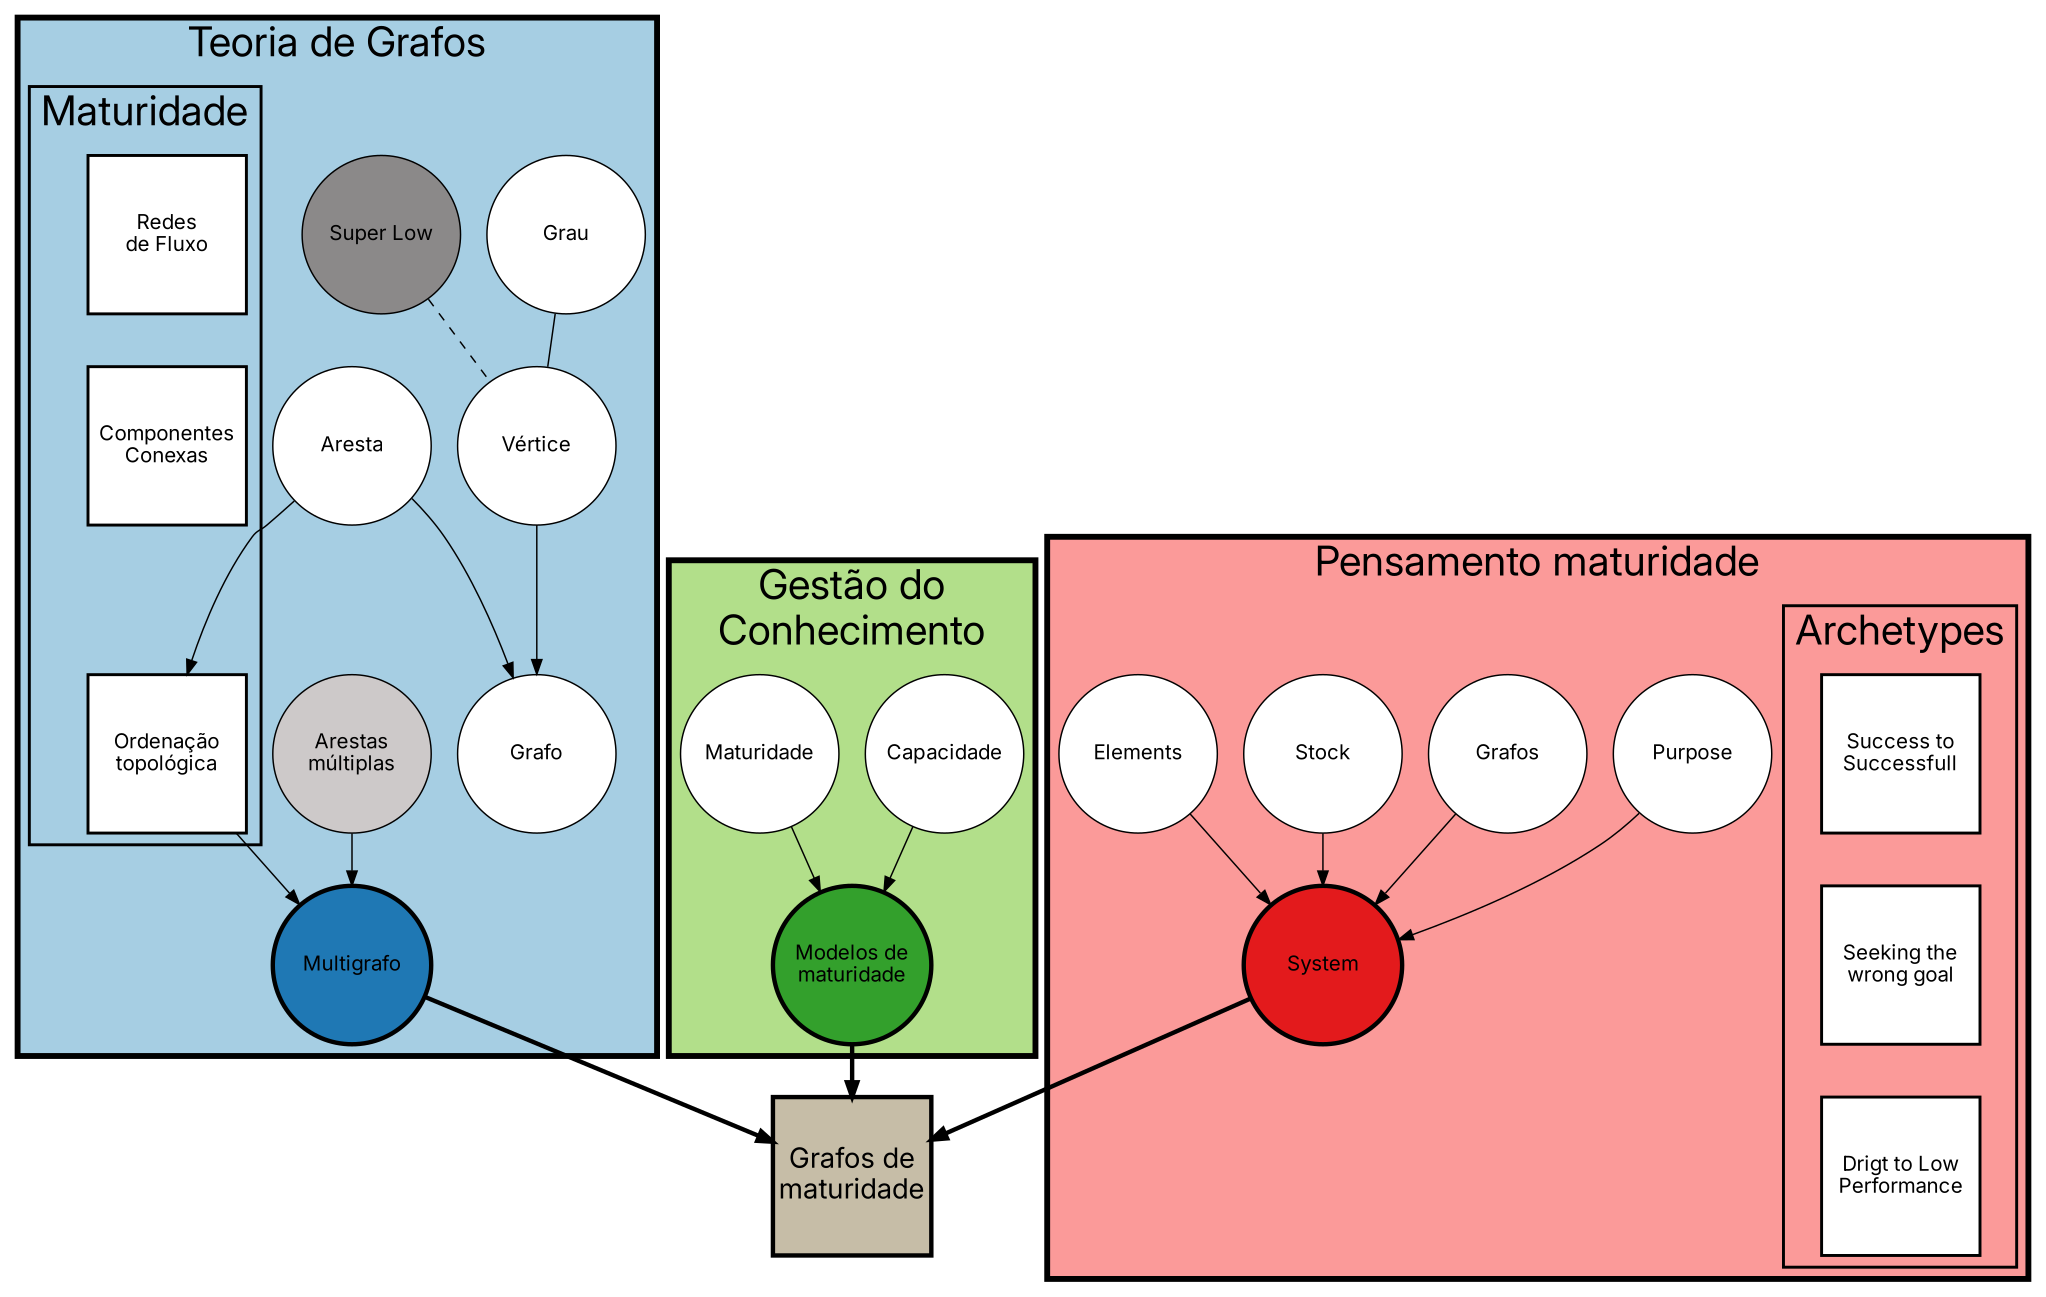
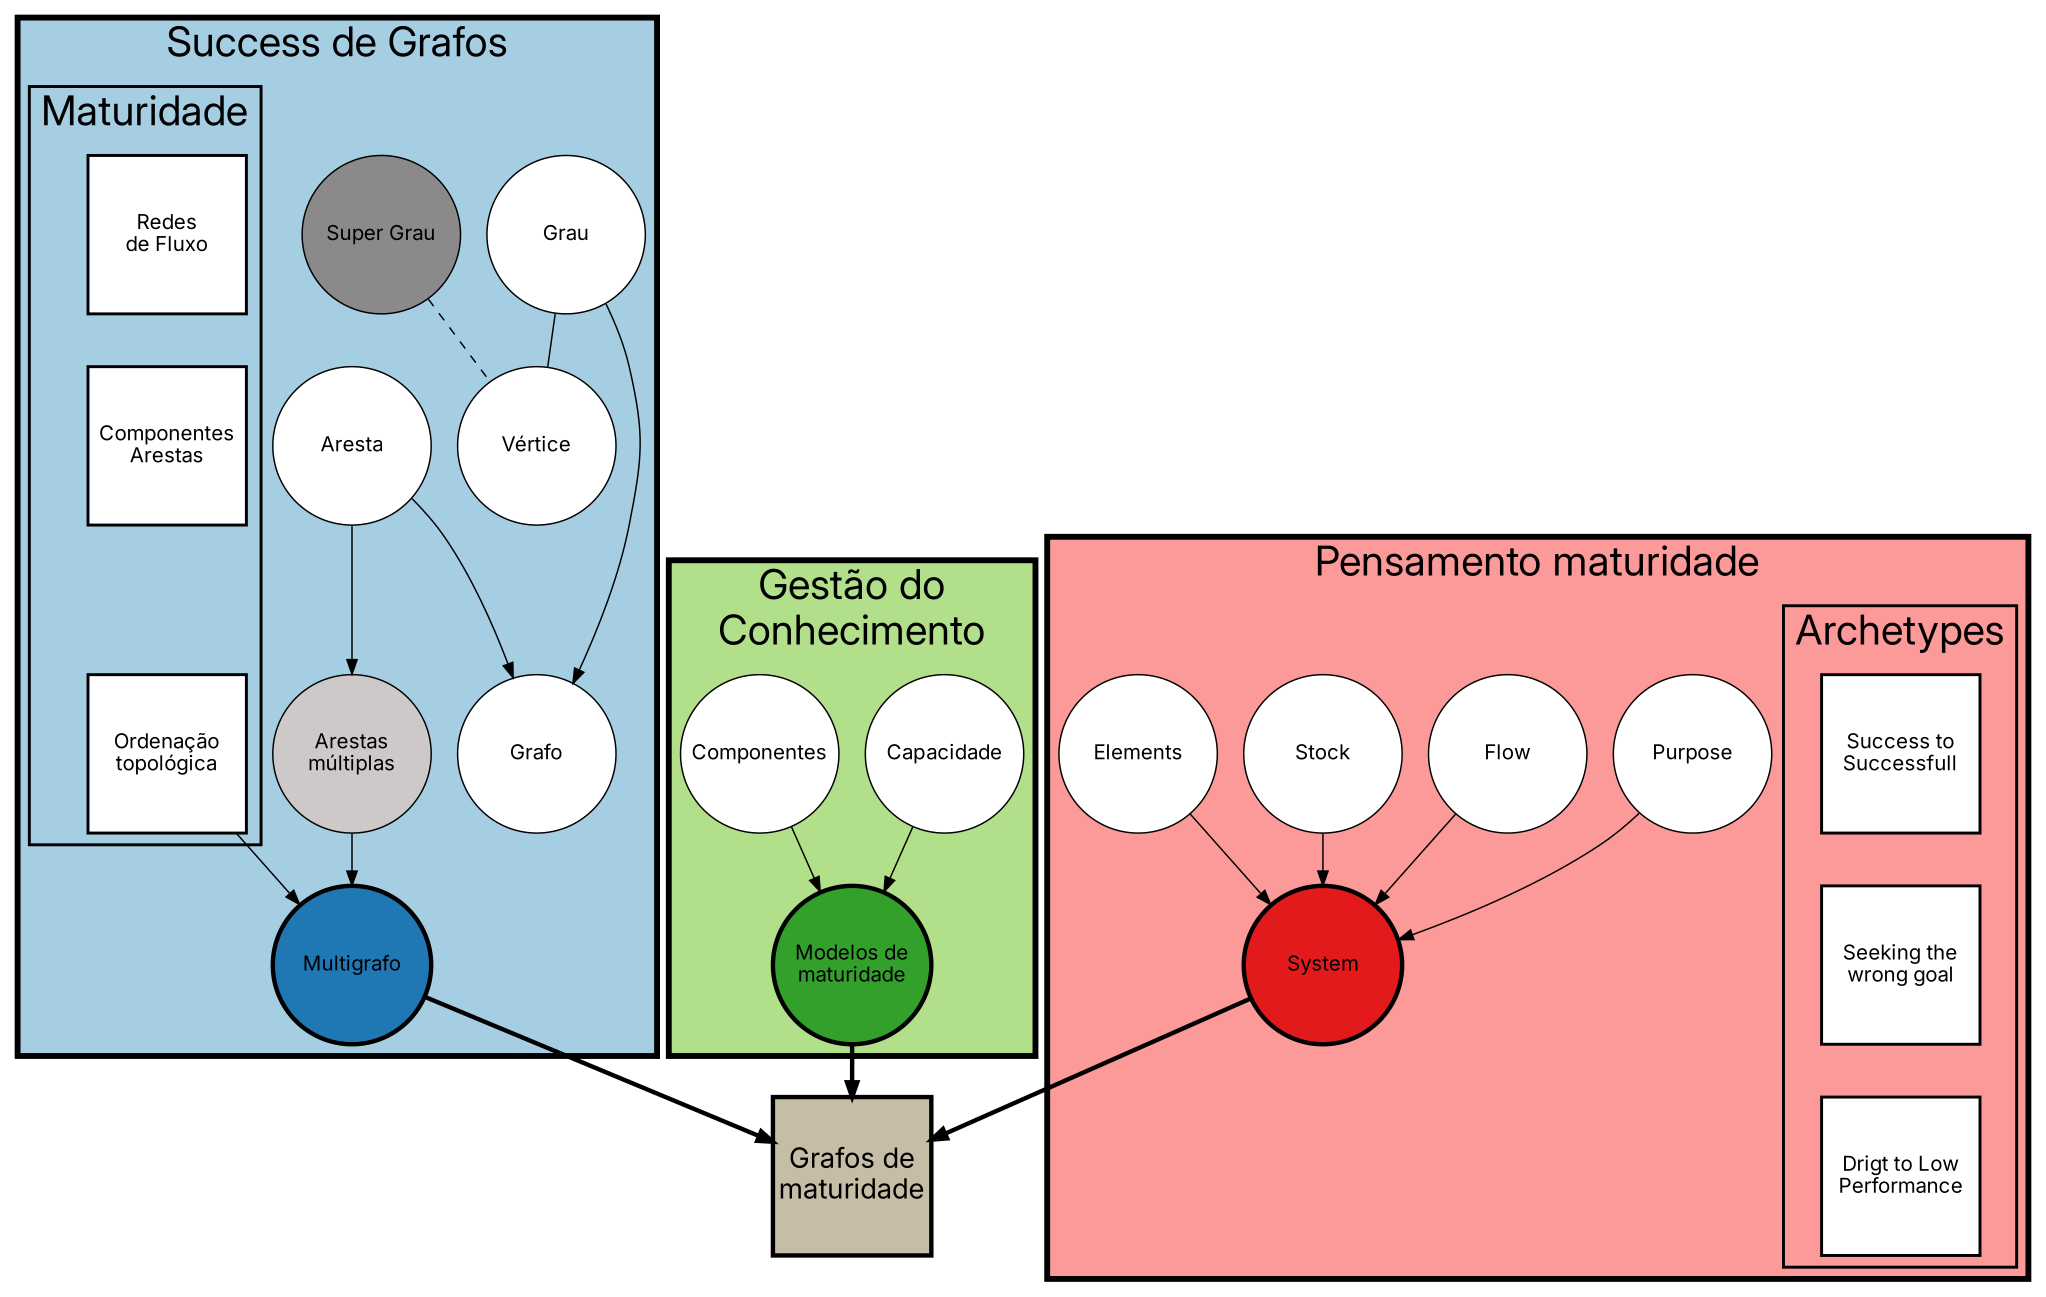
(337, 46) -> (337, 46)
(381, 235) -> (381, 235)
(167, 446) -> (167, 446)
(230, 572) -> (352, 592)
(537, 592) -> (636, 489)
(760, 754) -> (760, 754)
(1508, 754) -> (1508, 754)
